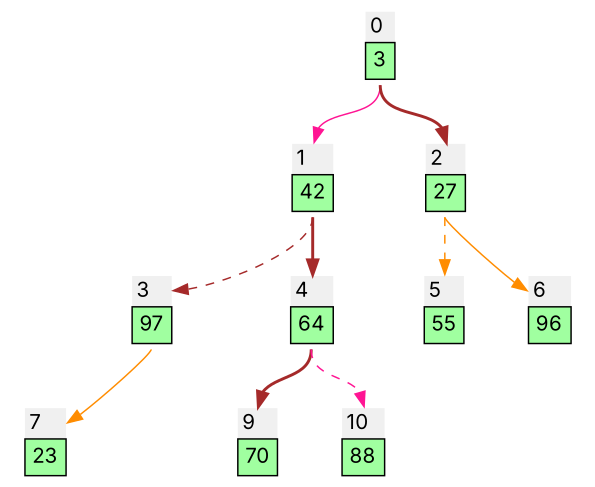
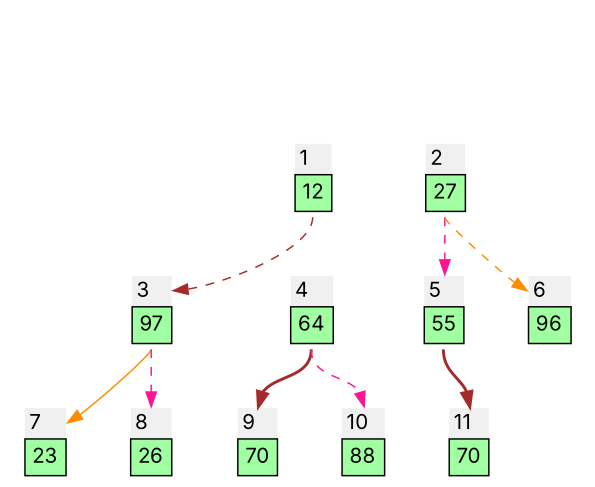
(380, 46) -> none
(313, 192) -> (313, 192)
(313, 239) -> none
(445, 239) -> (445, 239)
(478, 251) -> (478, 251)
none -> (151, 442)
none -> (468, 442)
